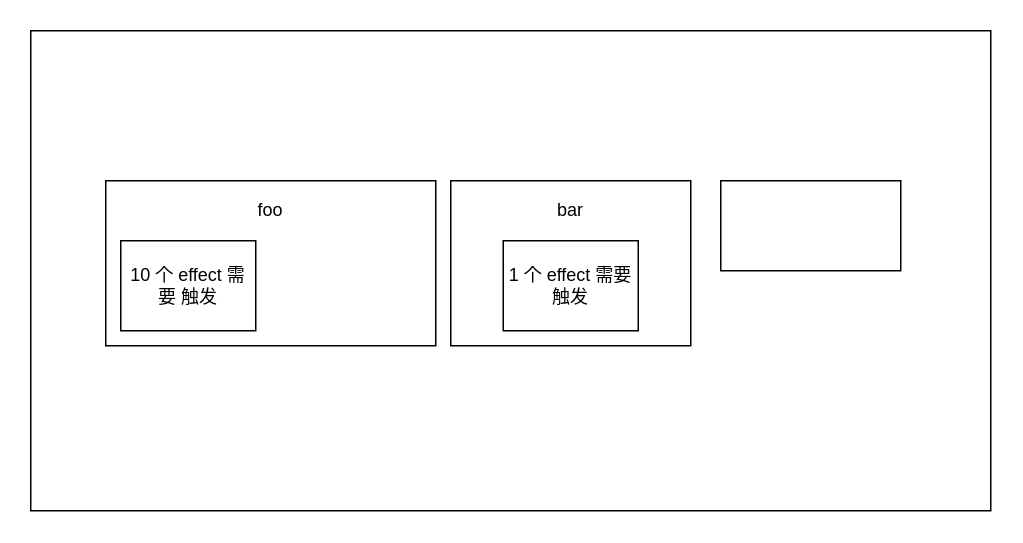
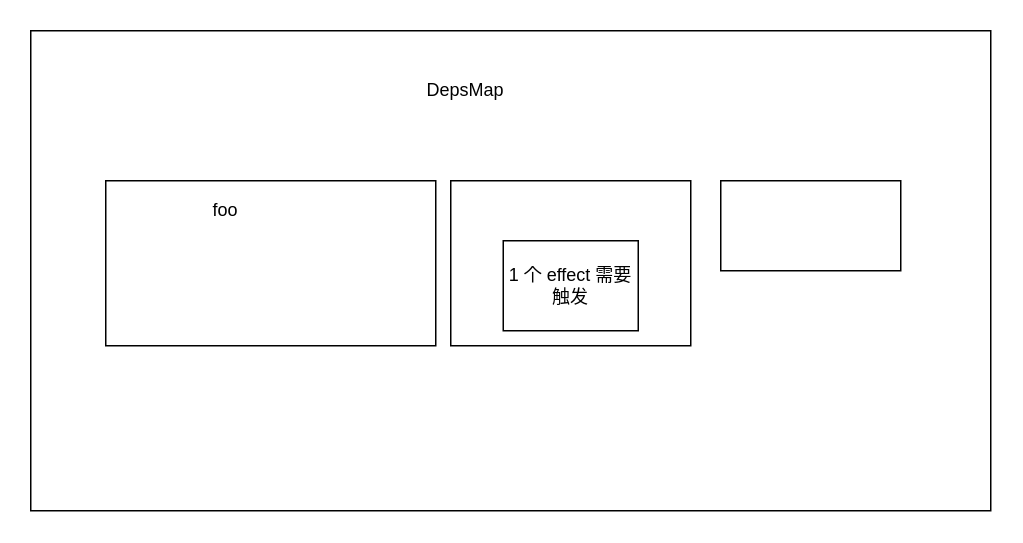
none -> (466, 91)
(271, 211) -> (226, 211)
(571, 211) -> none
(188, 286) -> none
